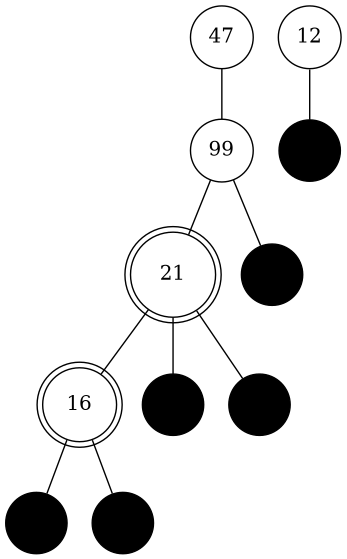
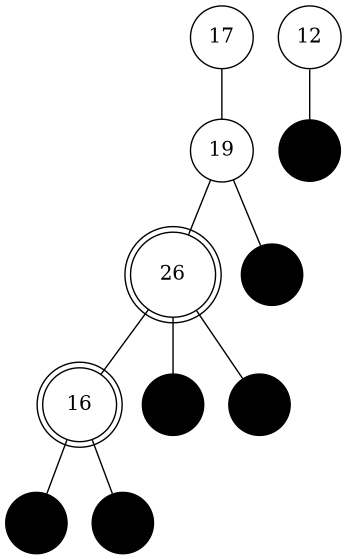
(222, 37) -> (222, 37)
(222, 151) -> (222, 151)
(173, 275) -> (173, 275)
